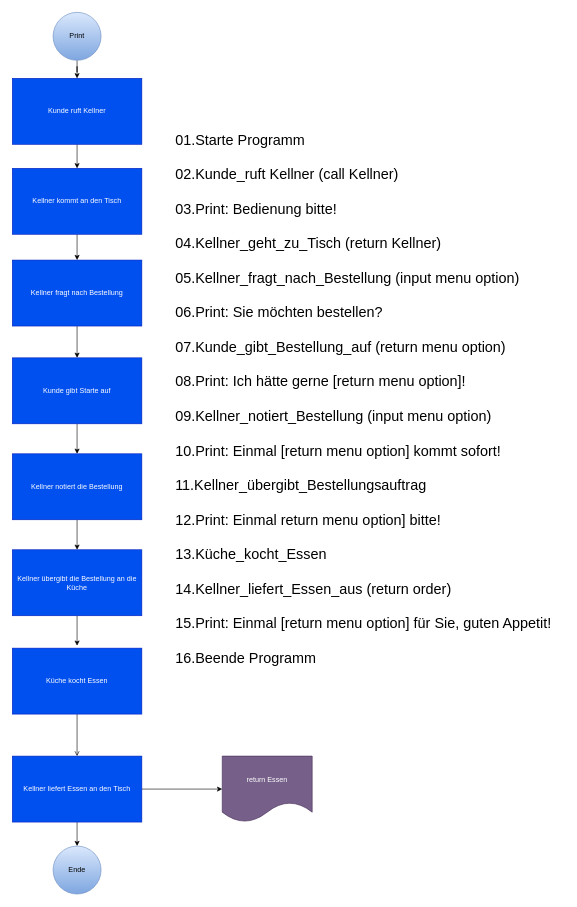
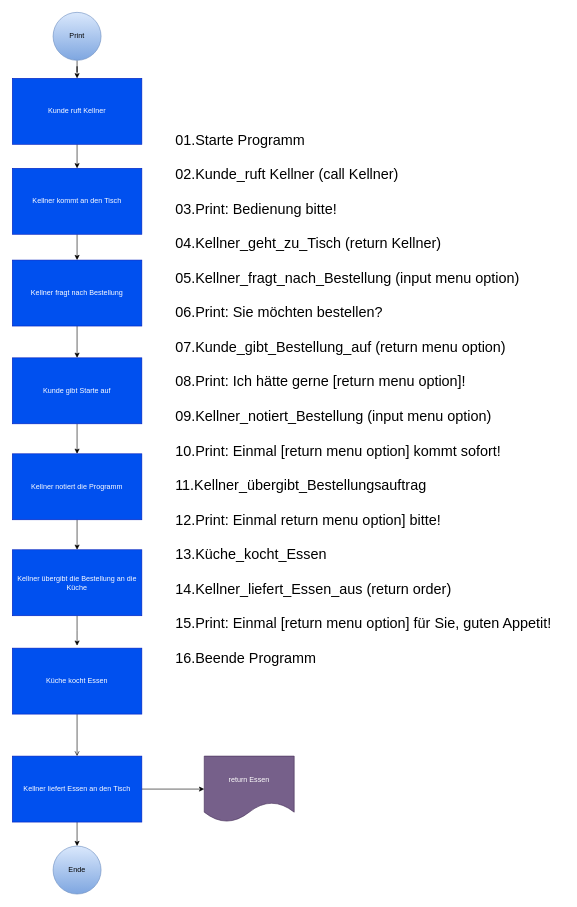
(77, 487) -> (77, 487)
(267, 789) -> (249, 789)
